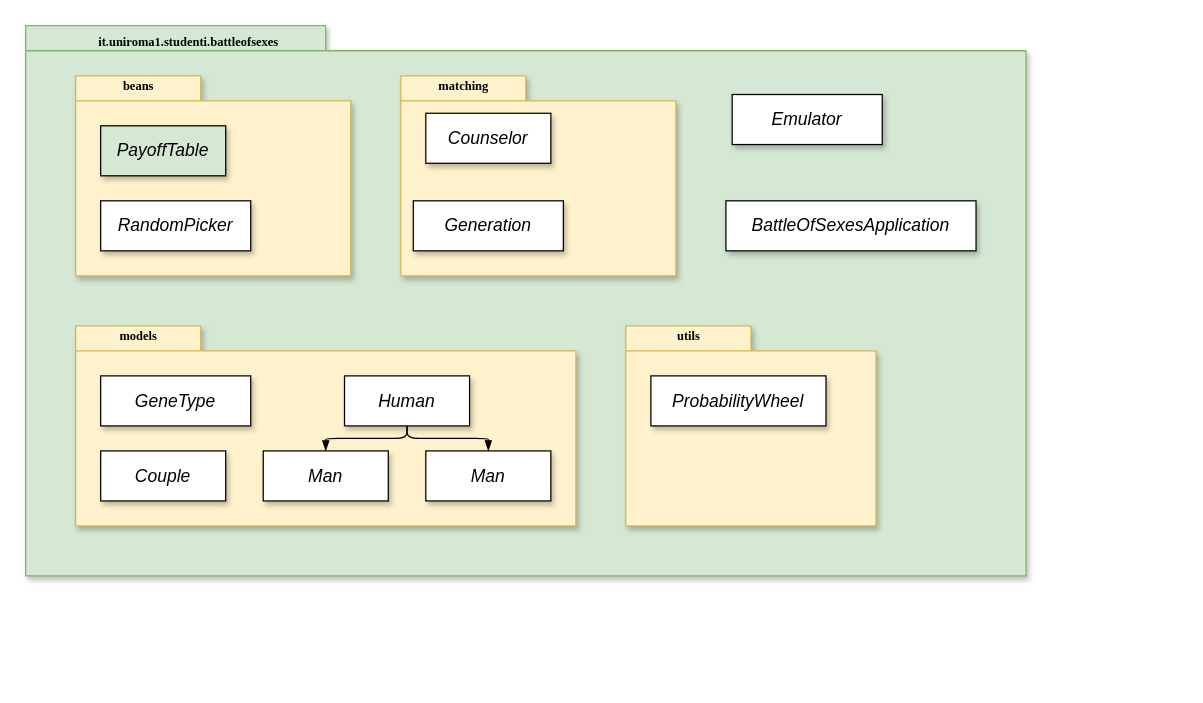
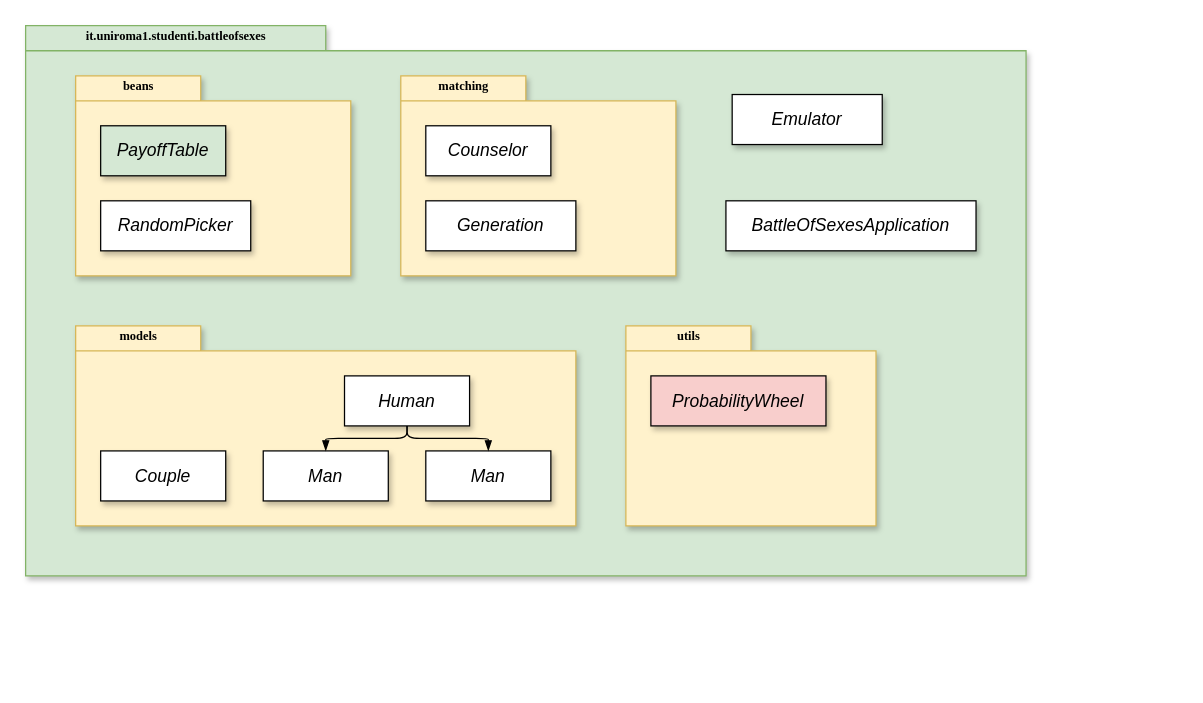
(188, 44) -> (176, 38)
(488, 138) -> (488, 151)
(488, 226) -> (501, 226)
(176, 401) -> none
(738, 401) -> (738, 401)
